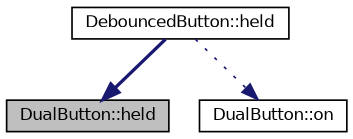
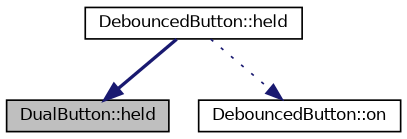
(273, 116) -> (300, 116)
